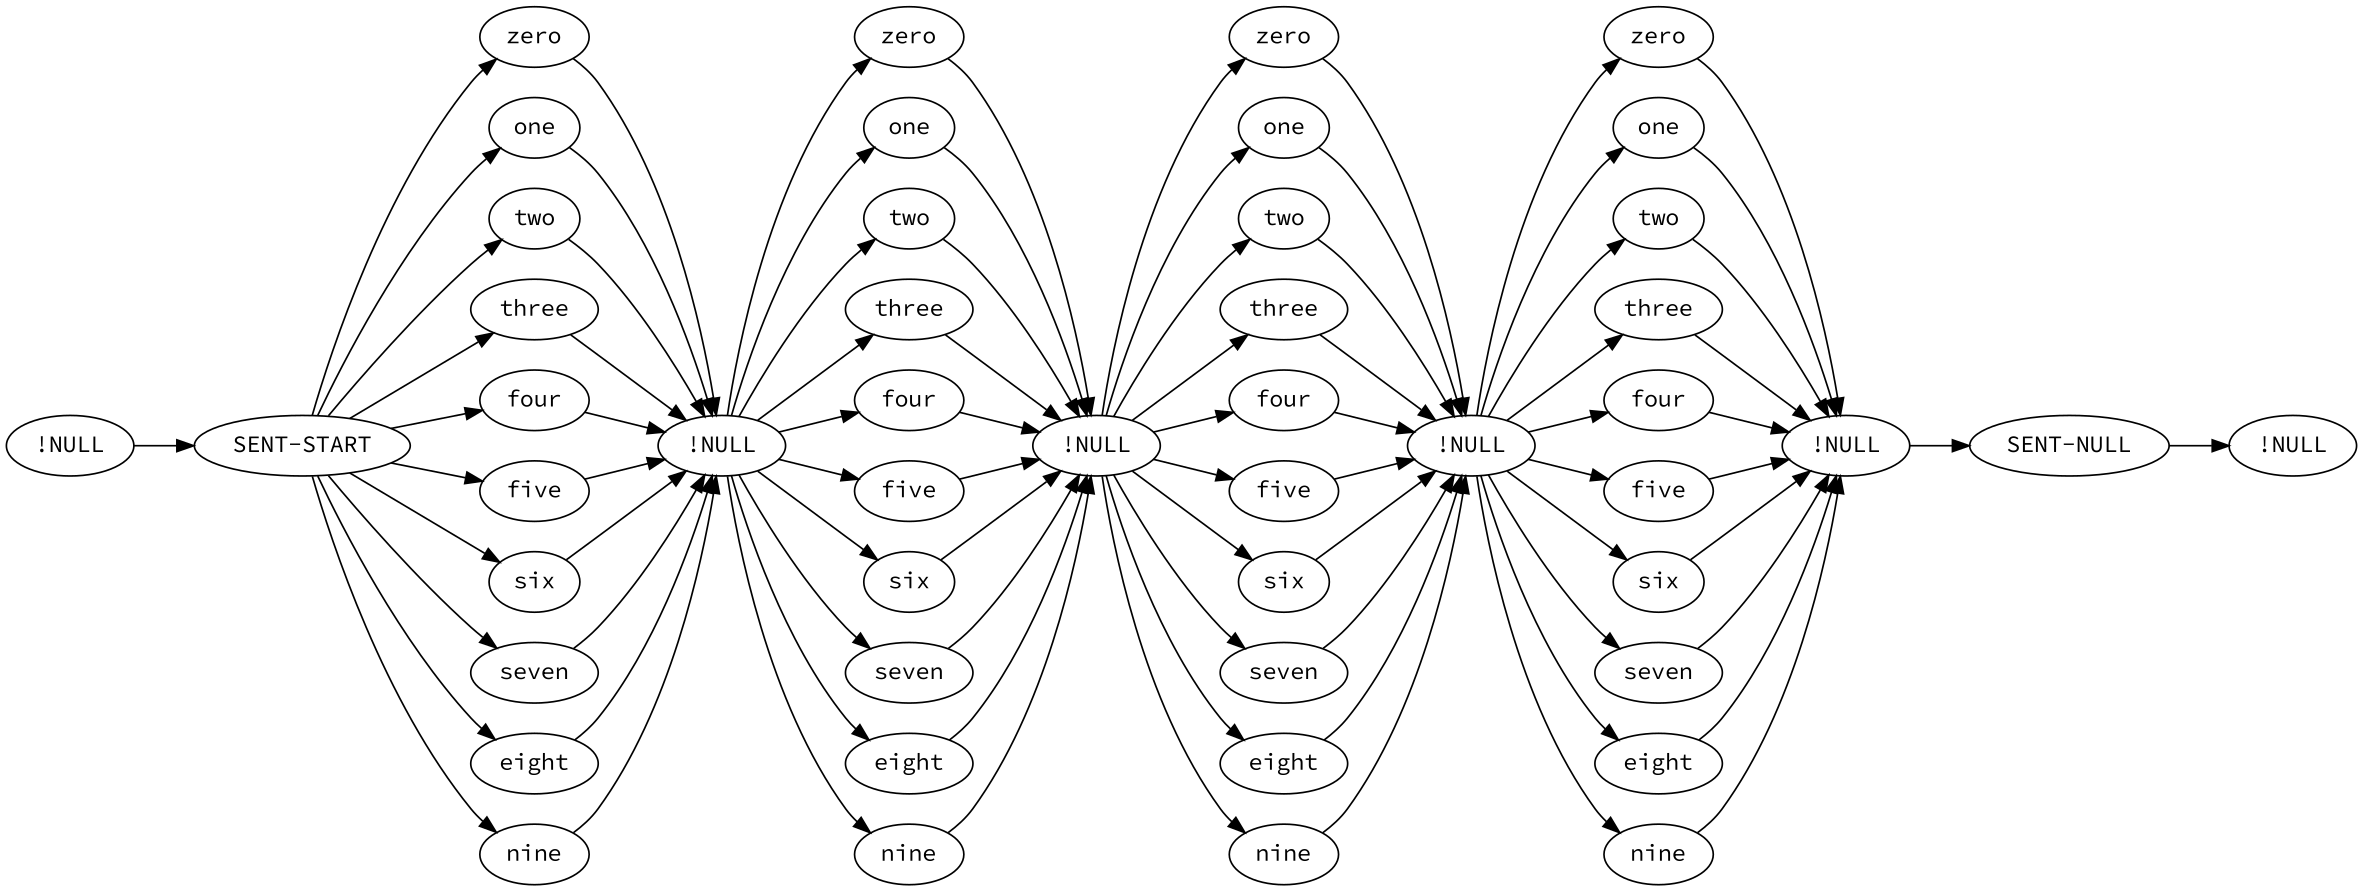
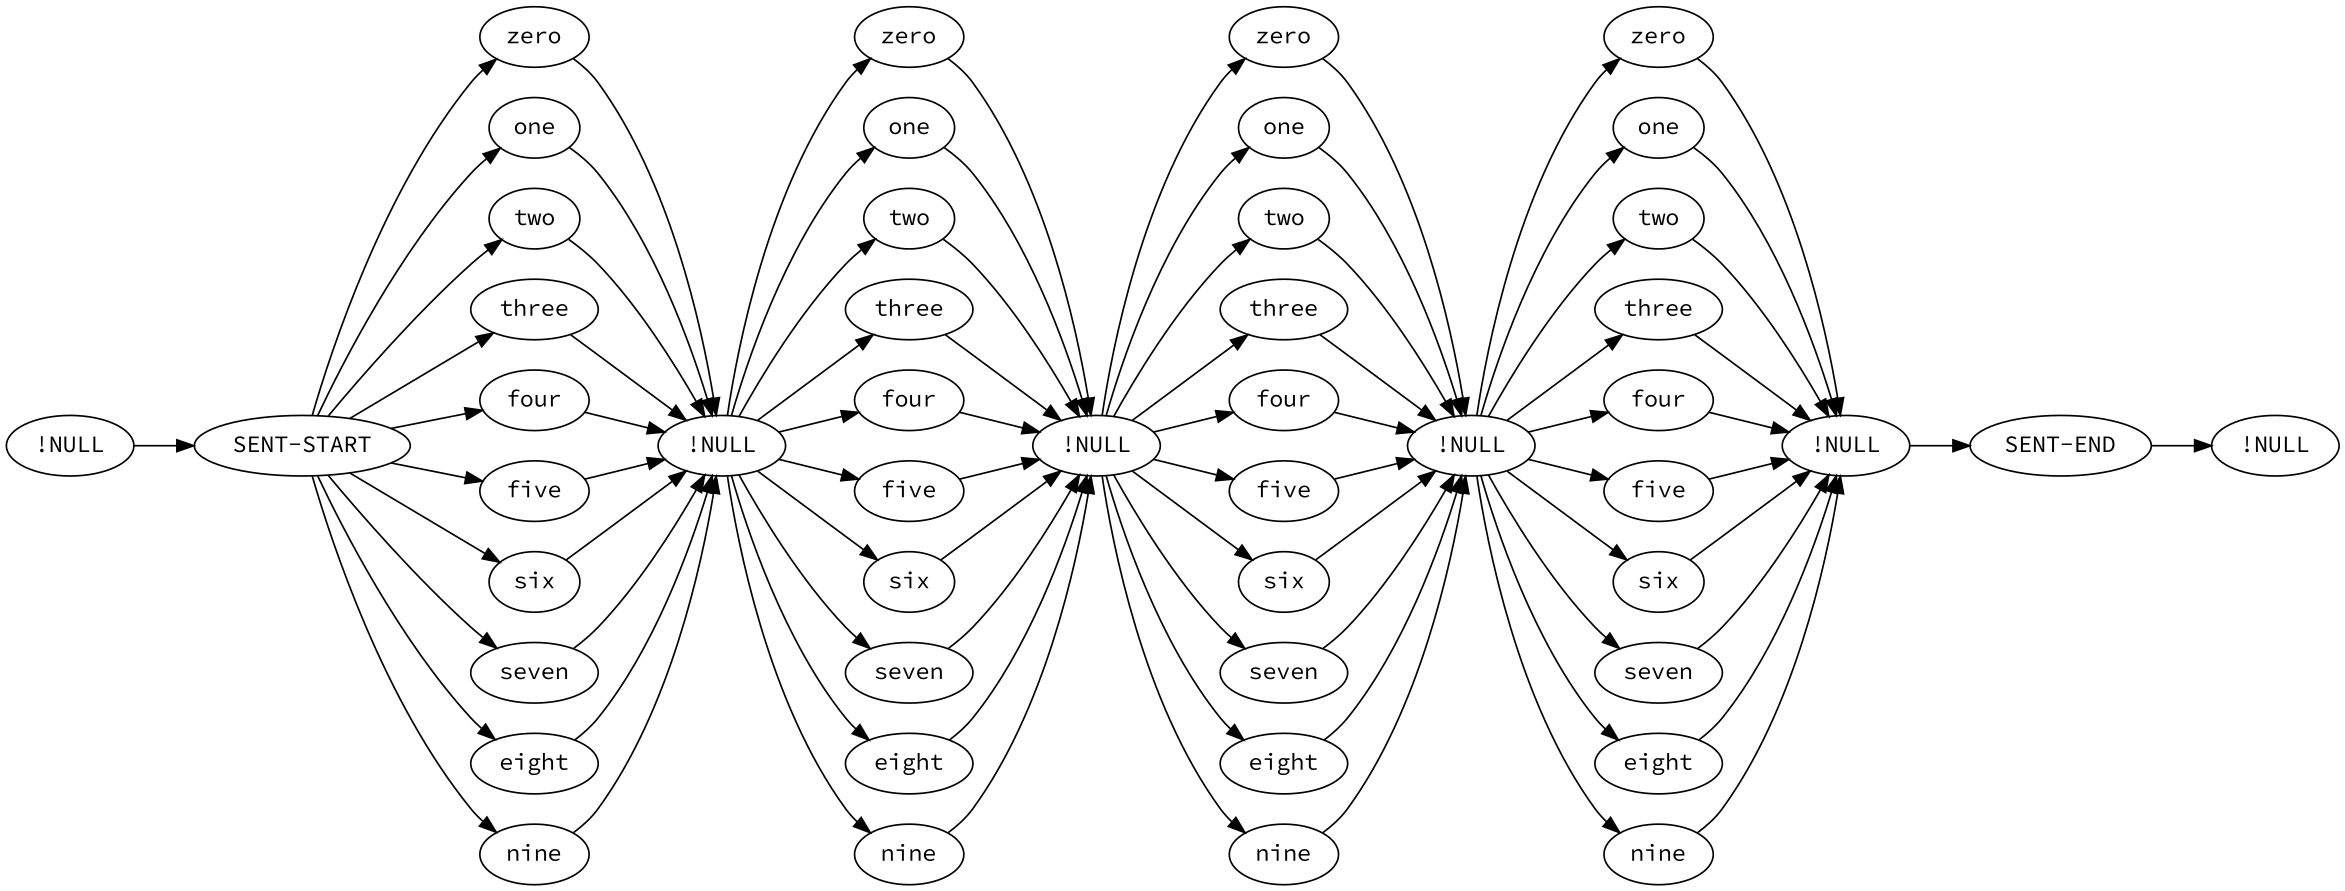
(2069, 446) -> (2061, 446)
